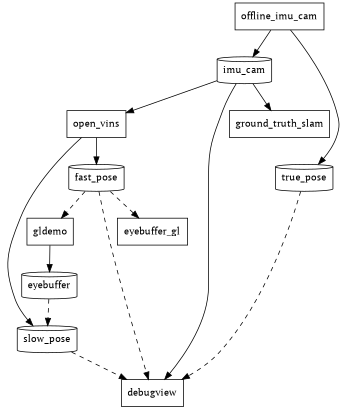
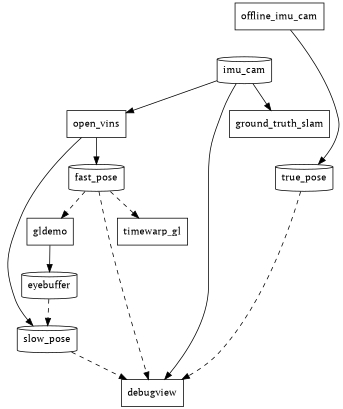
(264, 40) -> none
(152, 232) -> (152, 232)
